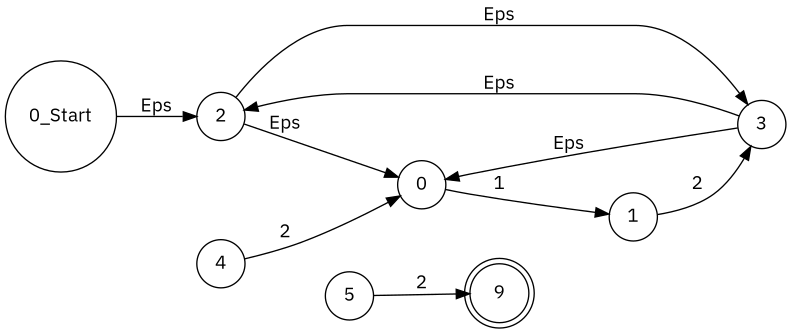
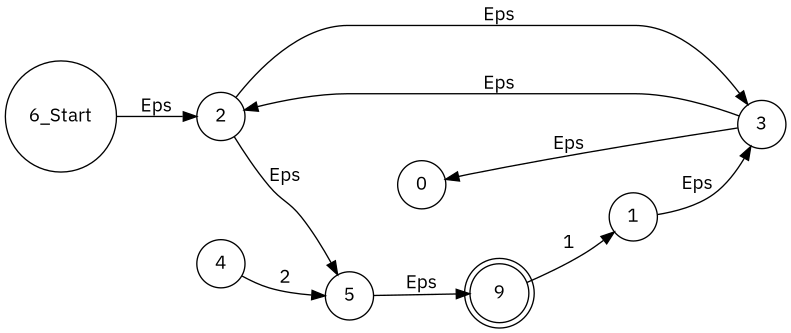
(61, 116) -> (61, 116)
(315, 148) -> (283, 200)
(698, 184) -> (698, 184)
(520, 202) -> (566, 264)
(318, 236) -> (276, 290)
(422, 283) -> (422, 283)
